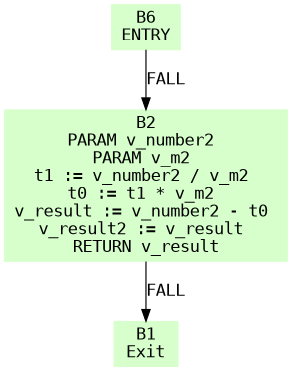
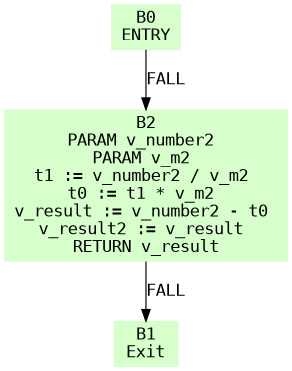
(146, 27) -> (146, 27)
